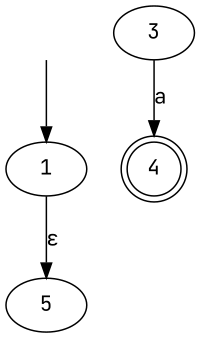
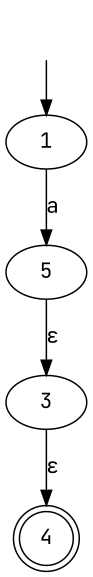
(161, 98) -> (53, 467)
(53, 240) -> (53, 207)
none -> (46, 330)
